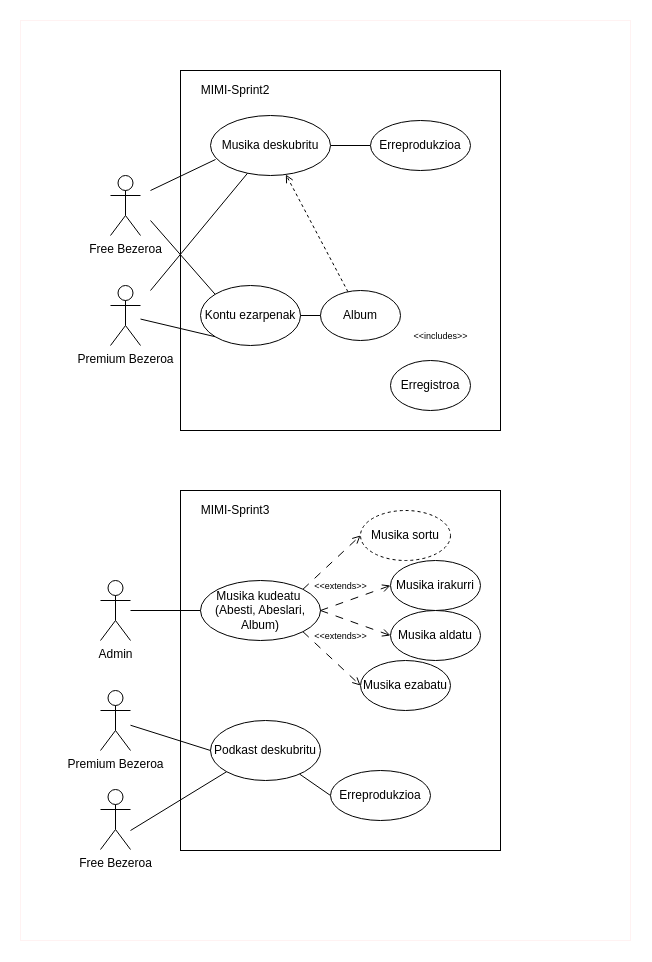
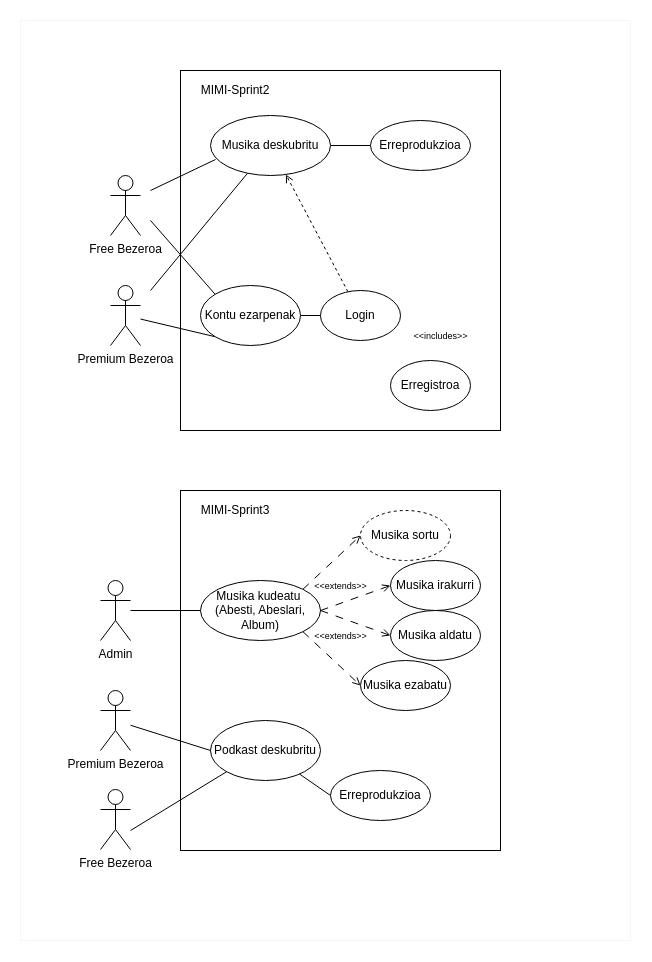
(361, 316) -> (361, 316)
